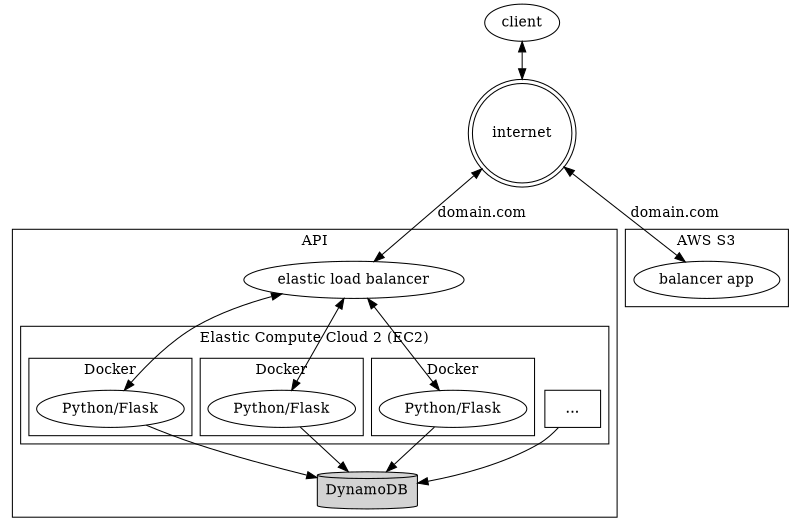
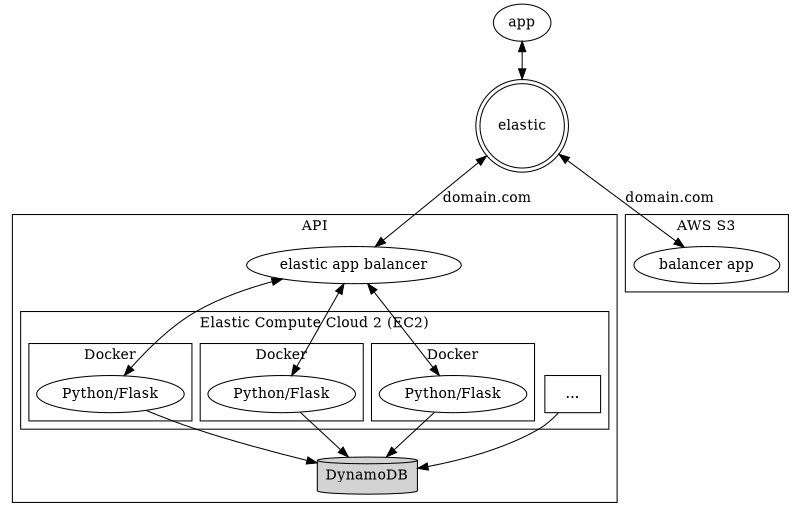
(522, 23) -> (522, 23)
(522, 133) -> (522, 126)
(354, 280) -> (354, 265)
